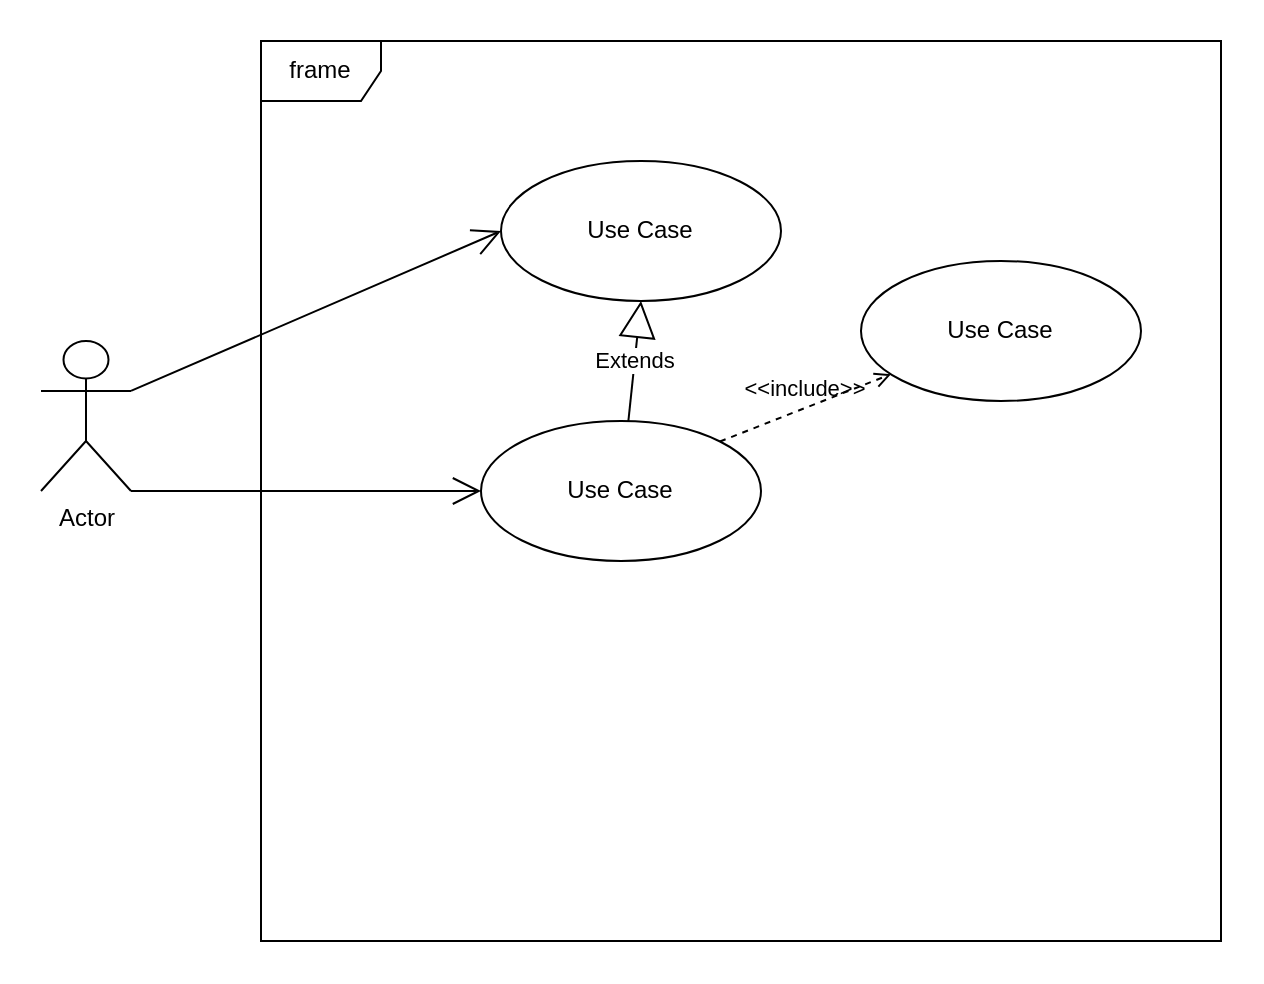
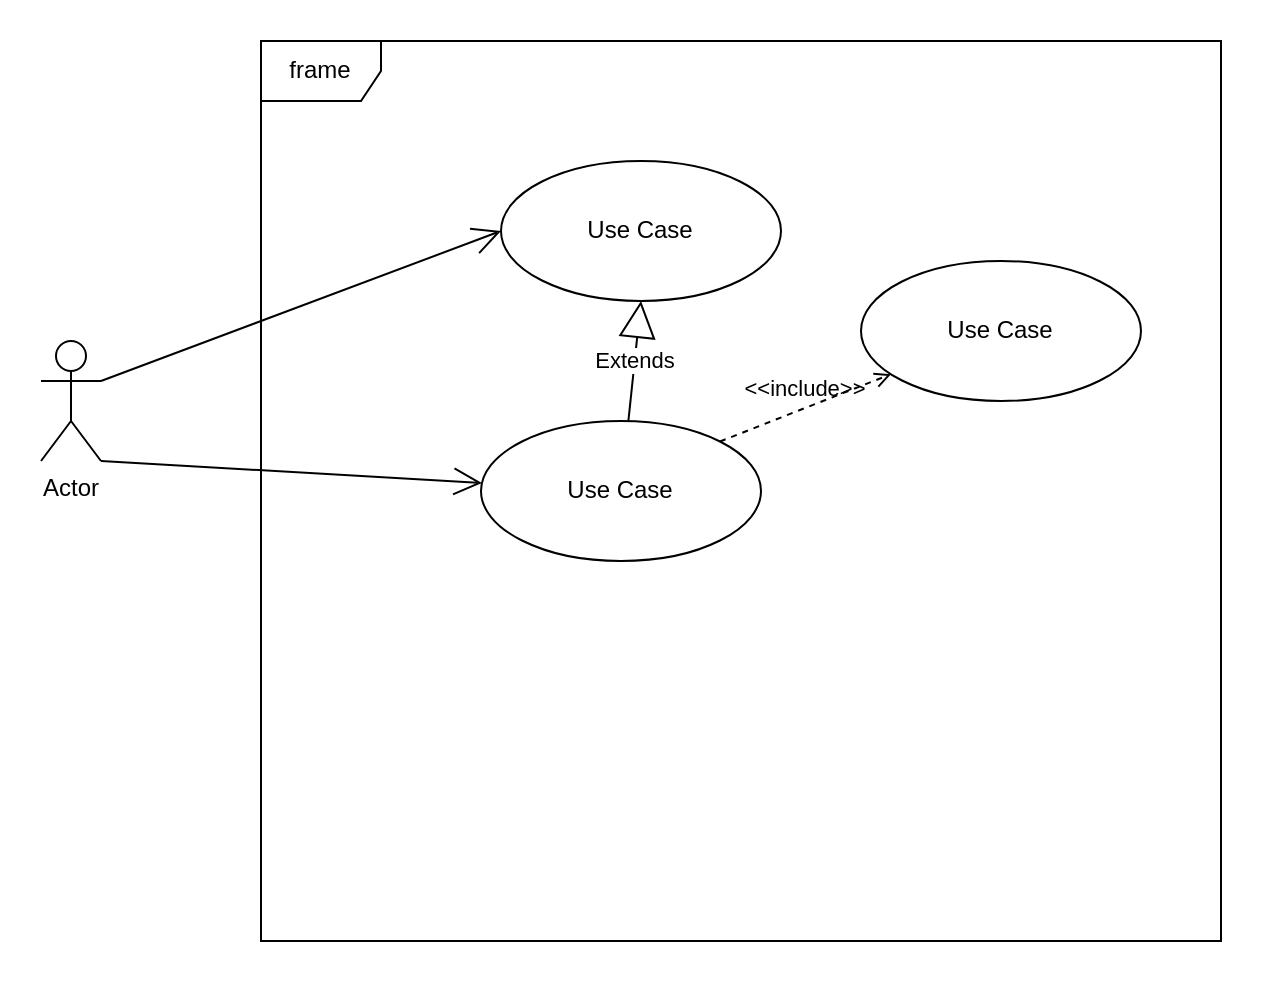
(86, 416) -> (71, 401)
